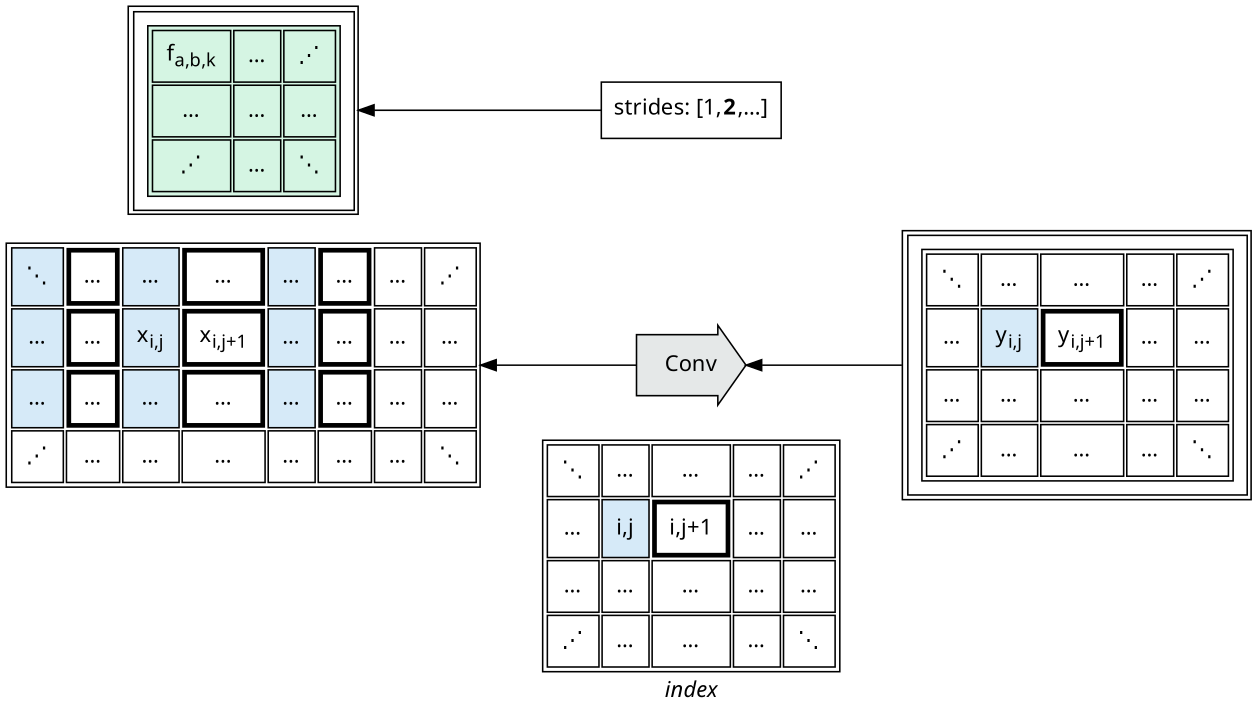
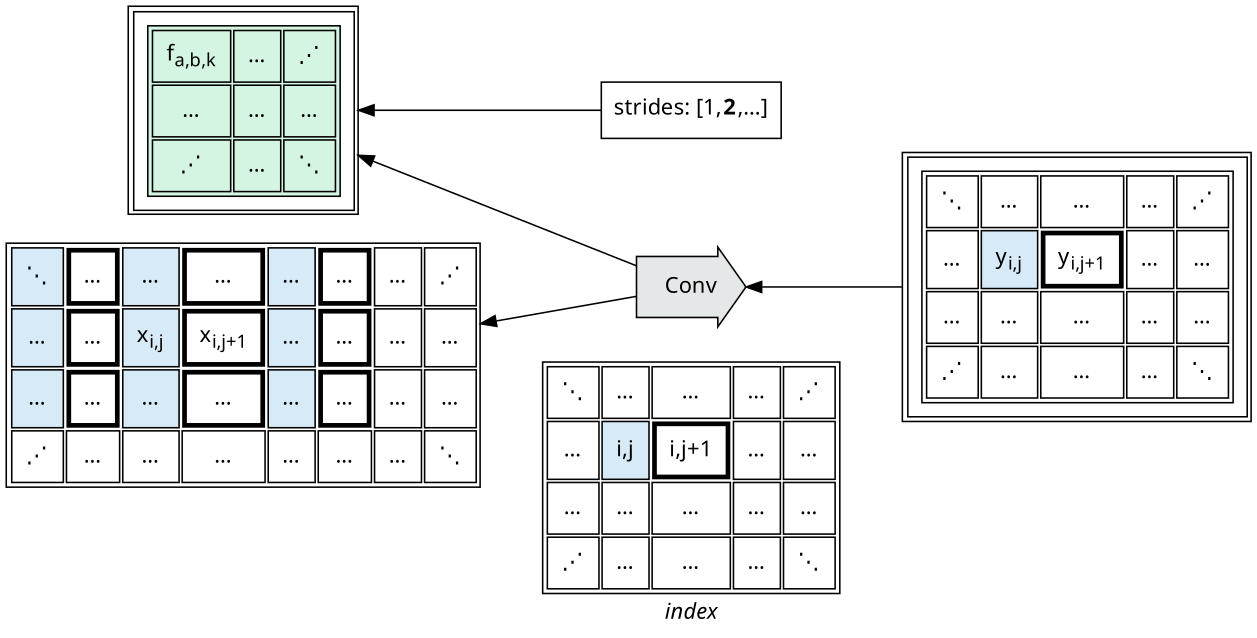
none -> (505, 214)
